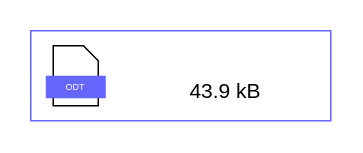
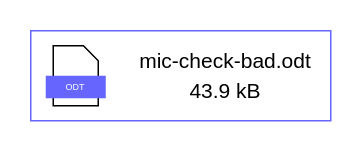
none -> (226, 61)
